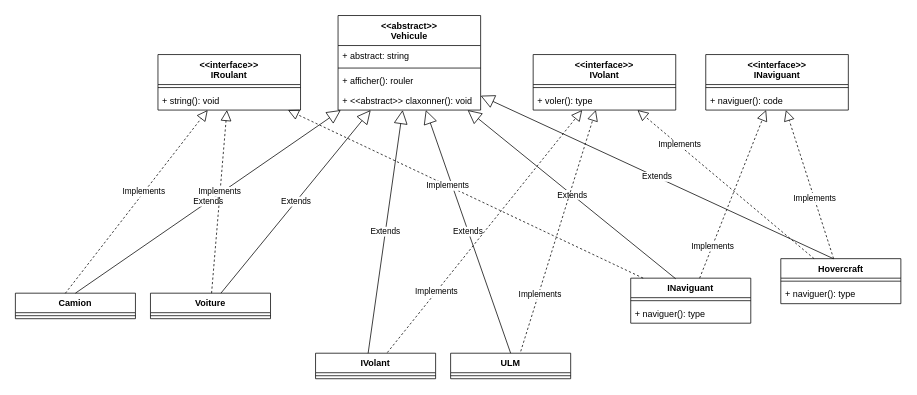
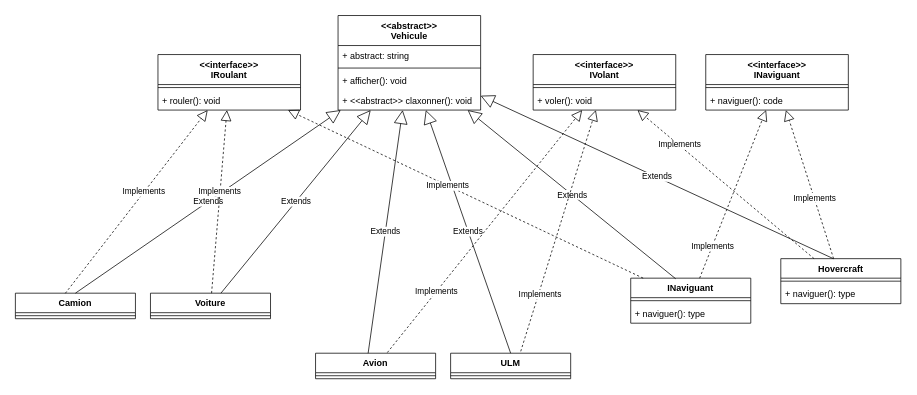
(387, 81) -> (382, 81)
(196, 101) -> (196, 101)
(570, 101) -> (569, 101)
(375, 363) -> (375, 363)
